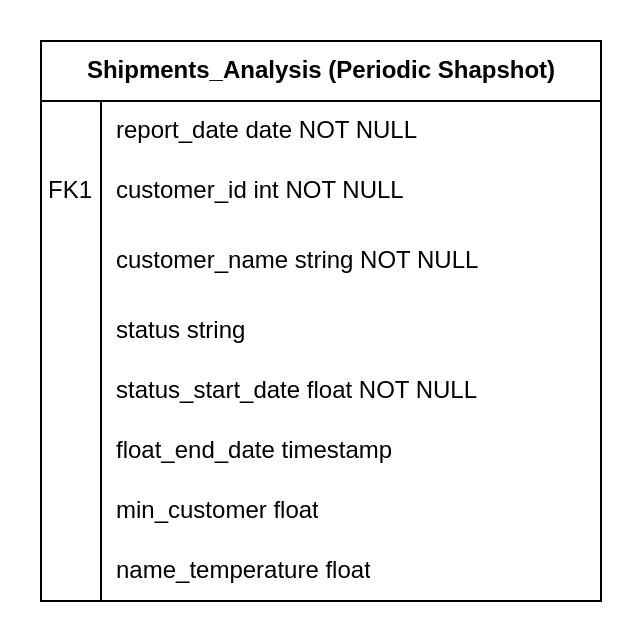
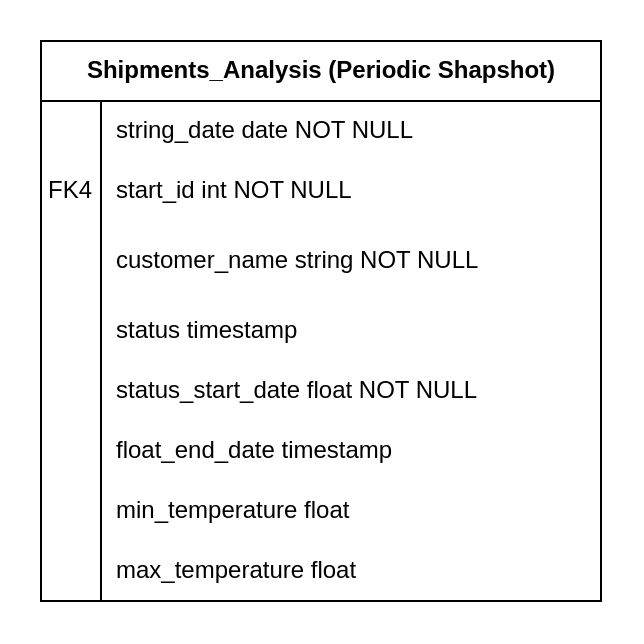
(276, 131) -> (273, 131)
(71, 191) -> (71, 191)
(263, 191) -> (243, 191)
(198, 331) -> (218, 331)
(229, 511) -> (249, 511)
(259, 571) -> (252, 571)
